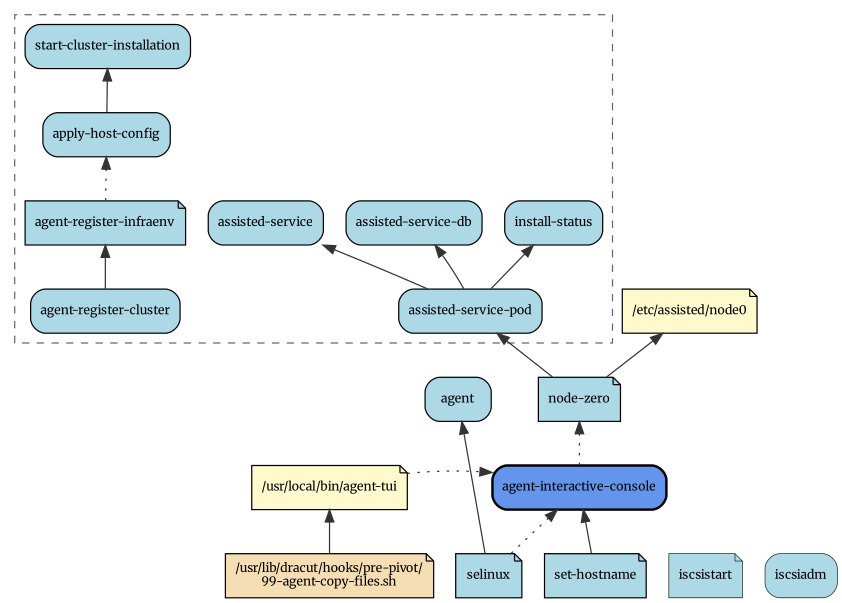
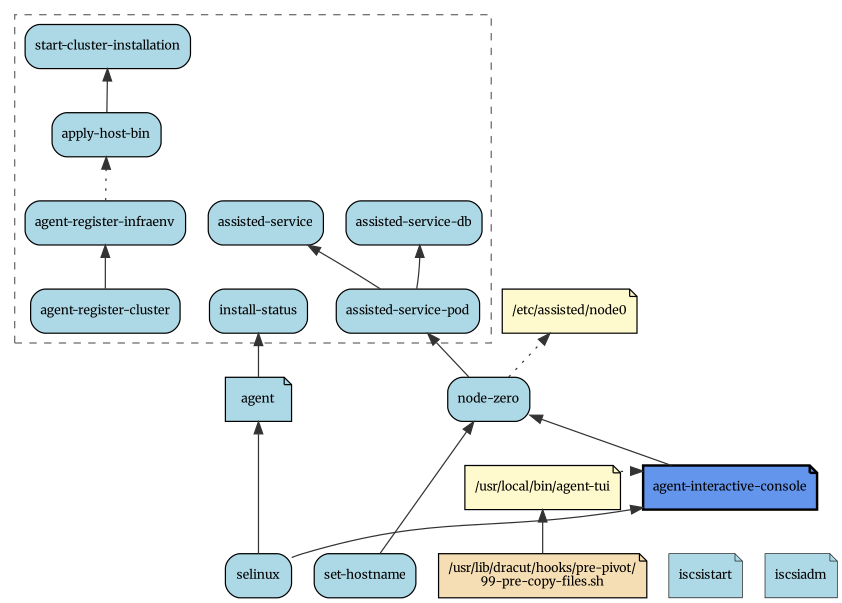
(107, 135) -> (107, 135)
(105, 223) -> (105, 223)
(508, 271) -> (258, 361)
(630, 359) -> (525, 360)
(458, 399) -> (258, 399)
(579, 399) -> (489, 399)
(579, 449) -> (607, 442)
(579, 488) -> (730, 488)
(530, 536) -> (460, 526)
(589, 538) -> (423, 493)
(330, 576) -> (543, 576)
(489, 576) -> (258, 576)
(595, 576) -> (365, 576)
(801, 576) -> (801, 576)
